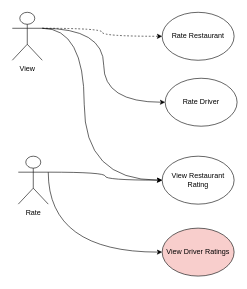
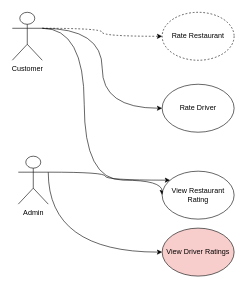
(198, 36) -> (198, 36)
(28, 69) -> (28, 69)
(201, 102) -> (198, 108)
(198, 180) -> (198, 195)
(34, 213) -> (34, 213)
